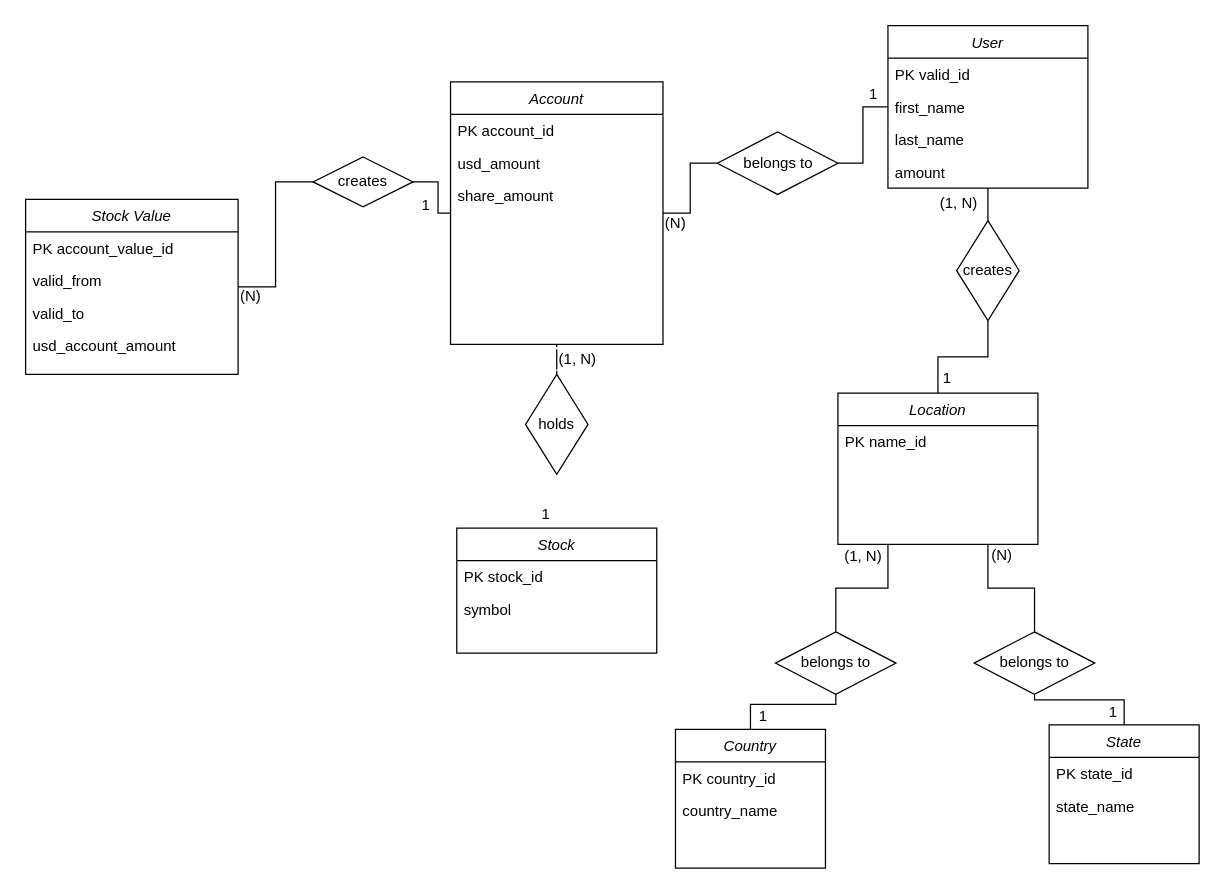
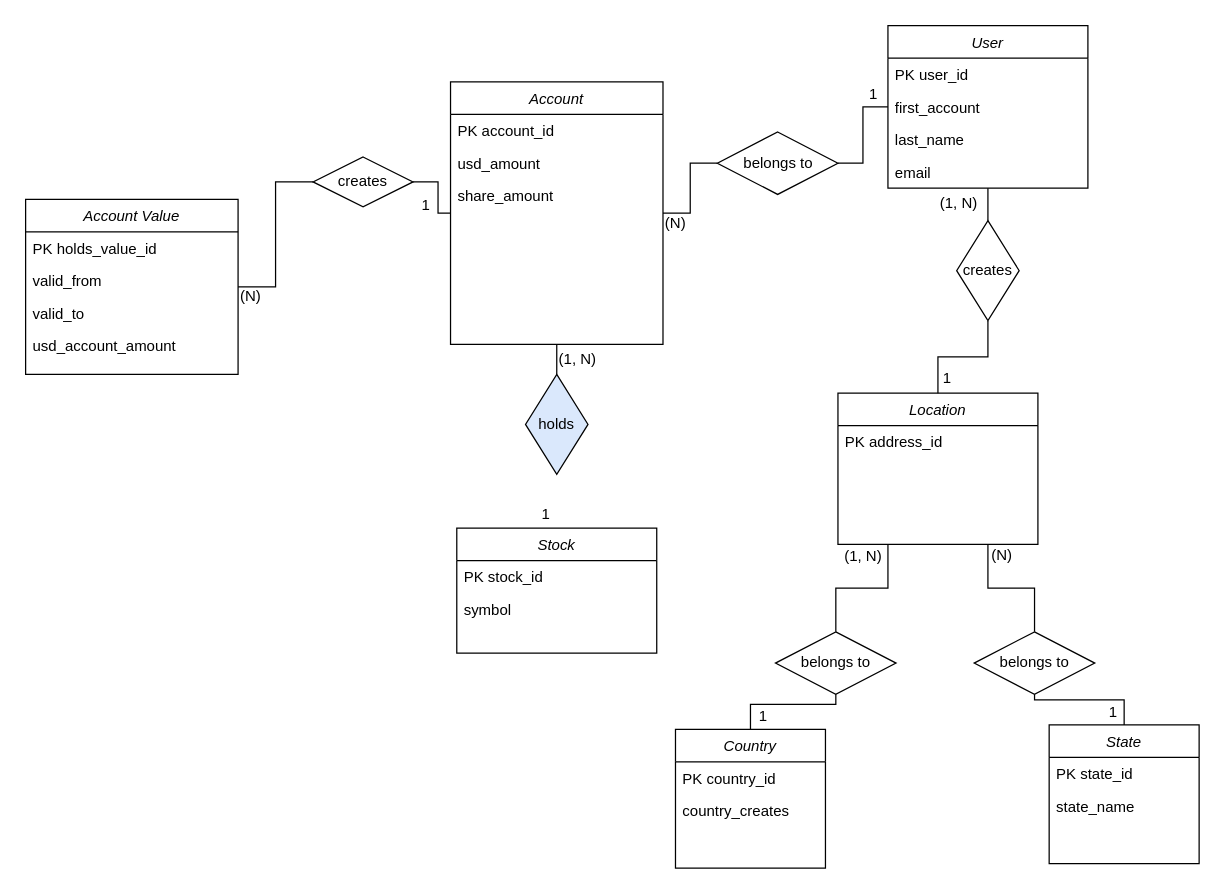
(933, 75) -> (933, 75)
(935, 108) -> (948, 108)
(920, 173) -> (912, 173)
(131, 216) -> (131, 216)
(106, 249) -> (96, 249)
(557, 370) -> (557, 370)
(557, 424) -> (557, 424)
(883, 443) -> (896, 443)
(733, 811) -> (746, 811)
